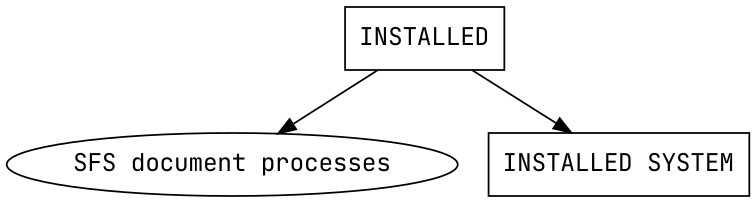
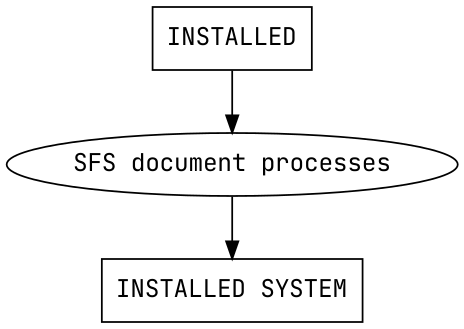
(514, 97) -> (232, 219)
